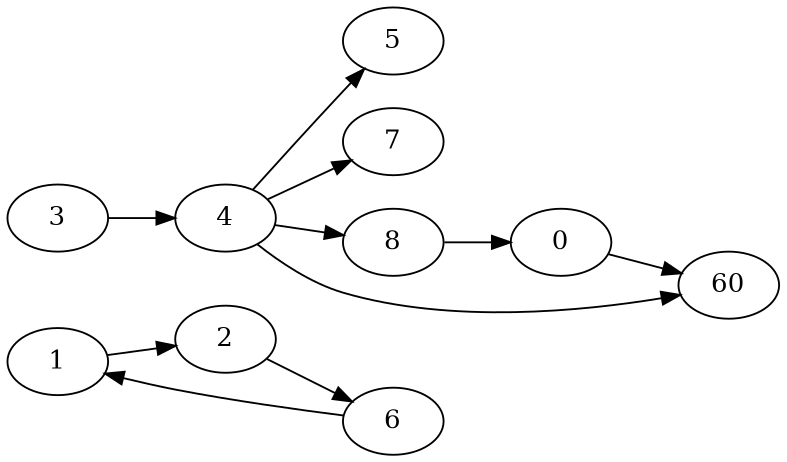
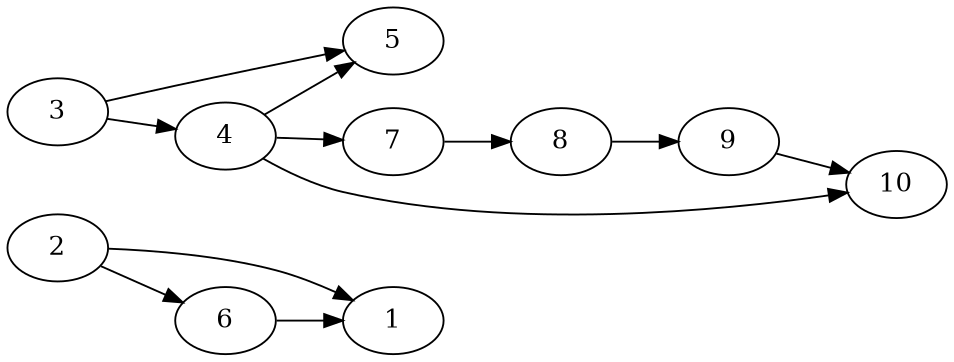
none -> (215, 77)
(300, 229) -> (468, 142)
(561, 242) -> (729, 142)
(729, 285) -> (897, 185)
(132, 352) -> (224, 260)
